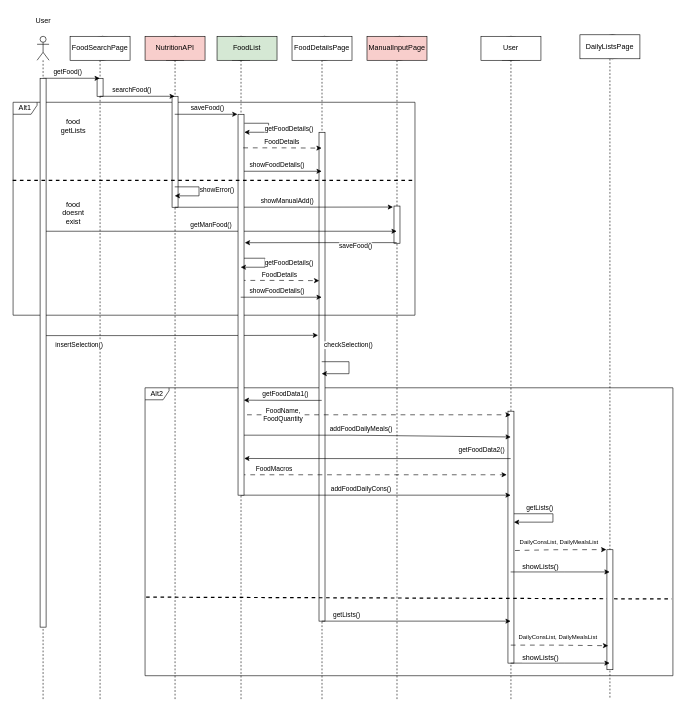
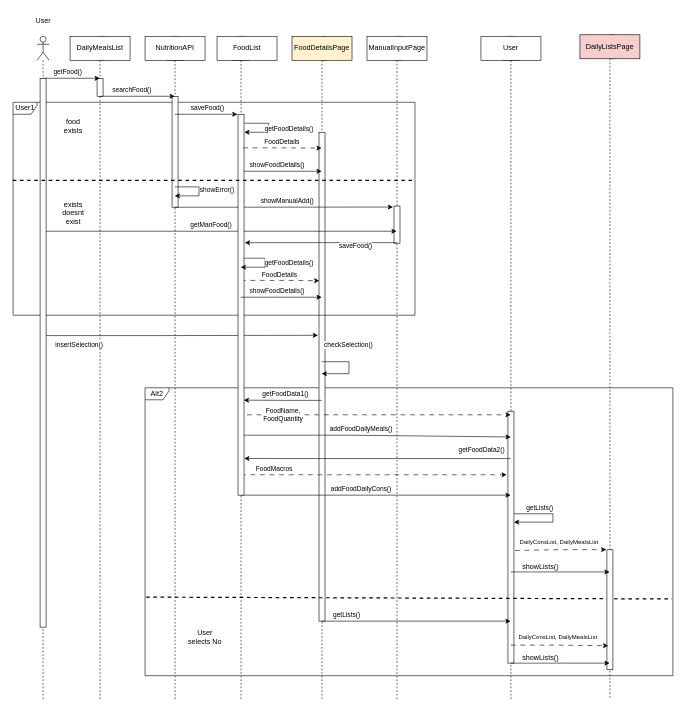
(610, 47) -> (610, 47)
(100, 48) -> (100, 48)
(175, 48) -> (175, 48)
(247, 48) -> (247, 48)
(322, 48) -> (322, 48)
(397, 48) -> (397, 48)
(25, 108) -> (25, 108)
(73, 126) -> (73, 126)
(73, 213) -> (73, 213)
none -> (205, 637)
